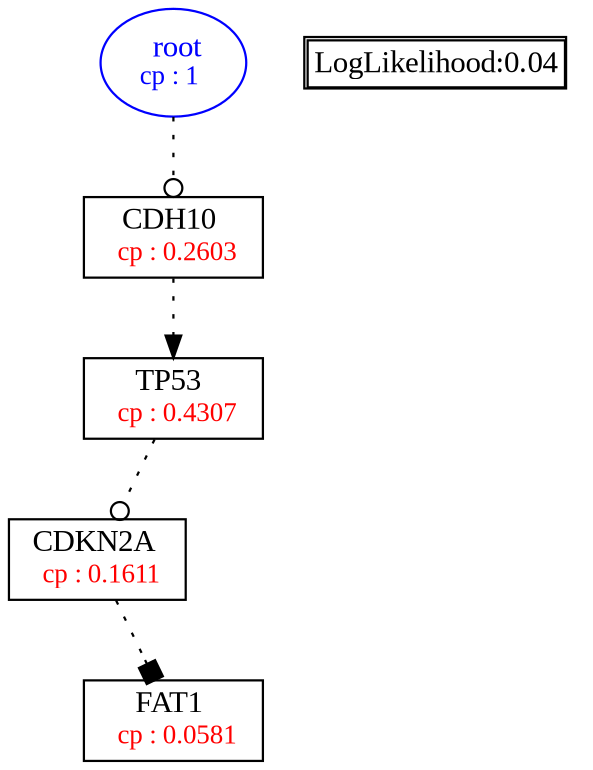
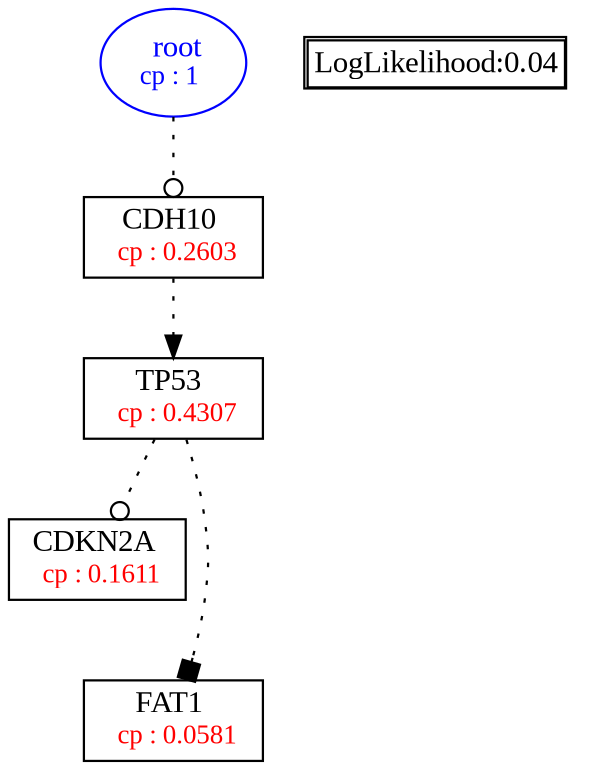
(130, 630) -> (208, 548)
